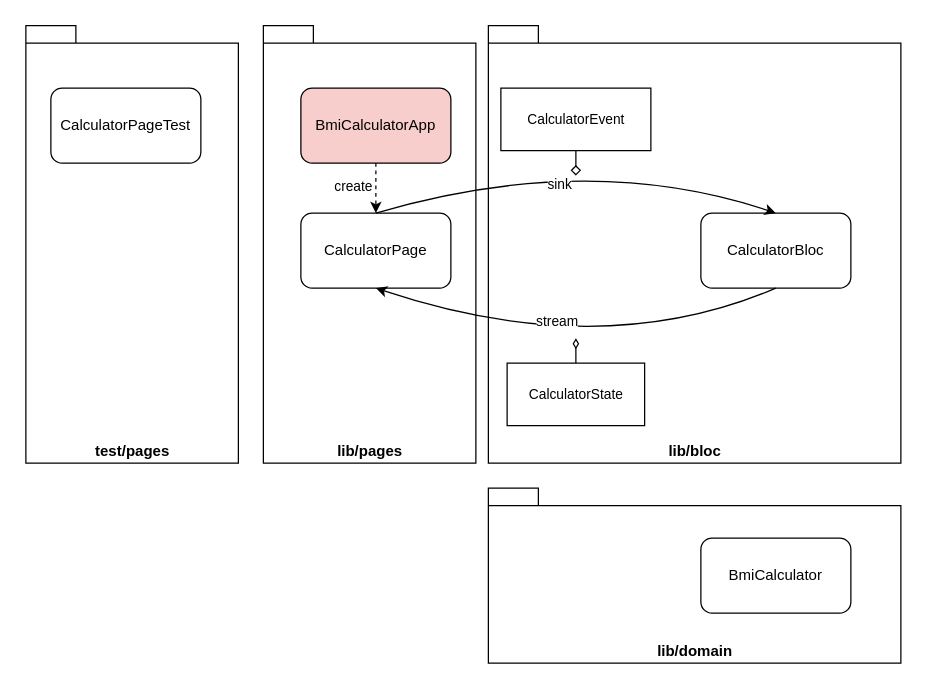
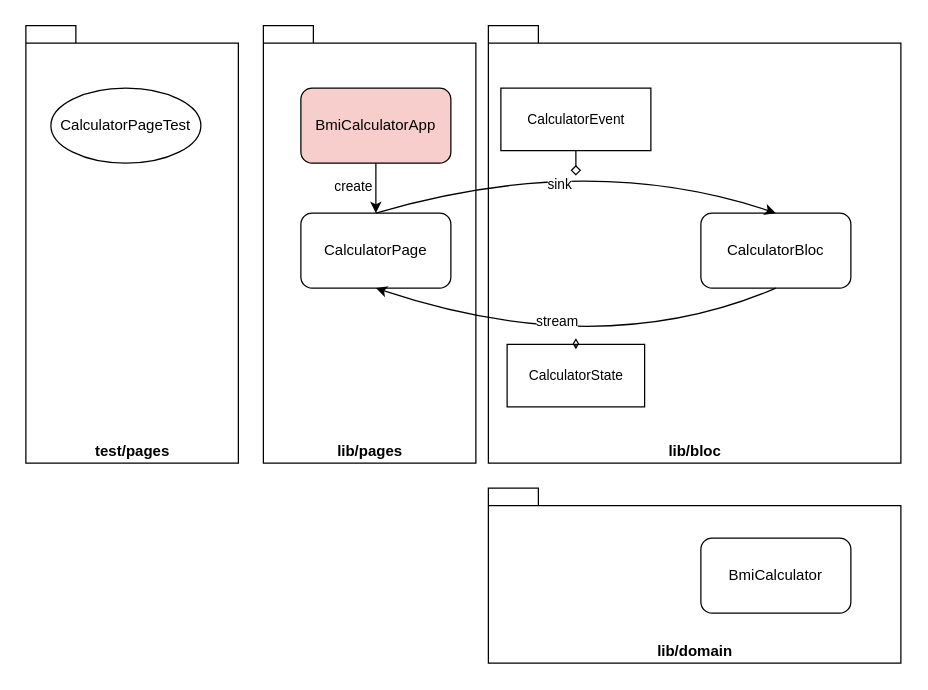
(126, 126) -> (126, 126)
(376, 184) -> (376, 184)
(576, 394) -> (576, 376)
